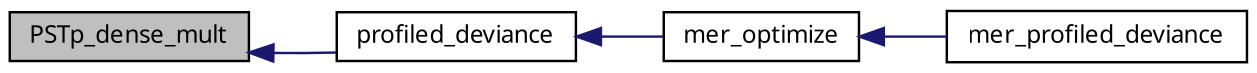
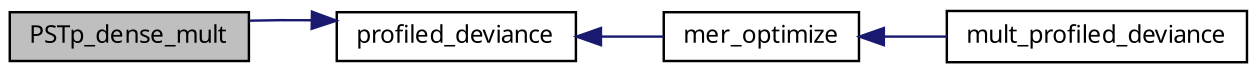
(1097, 37) -> (1097, 37)
(305, 53) -> (280, 20)
